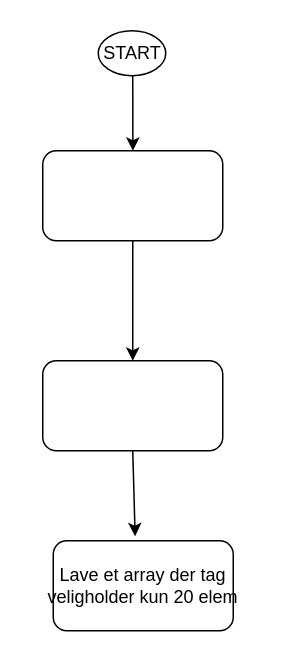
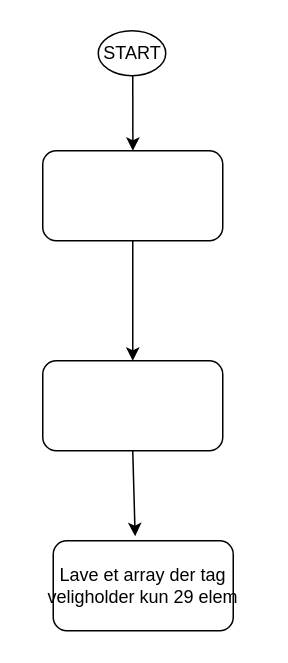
(143, 586) -> (143, 586)
